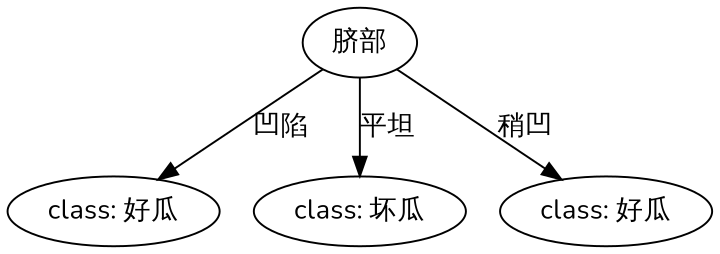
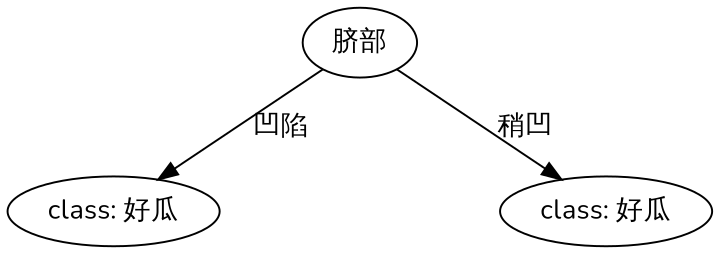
(360, 211) -> none
